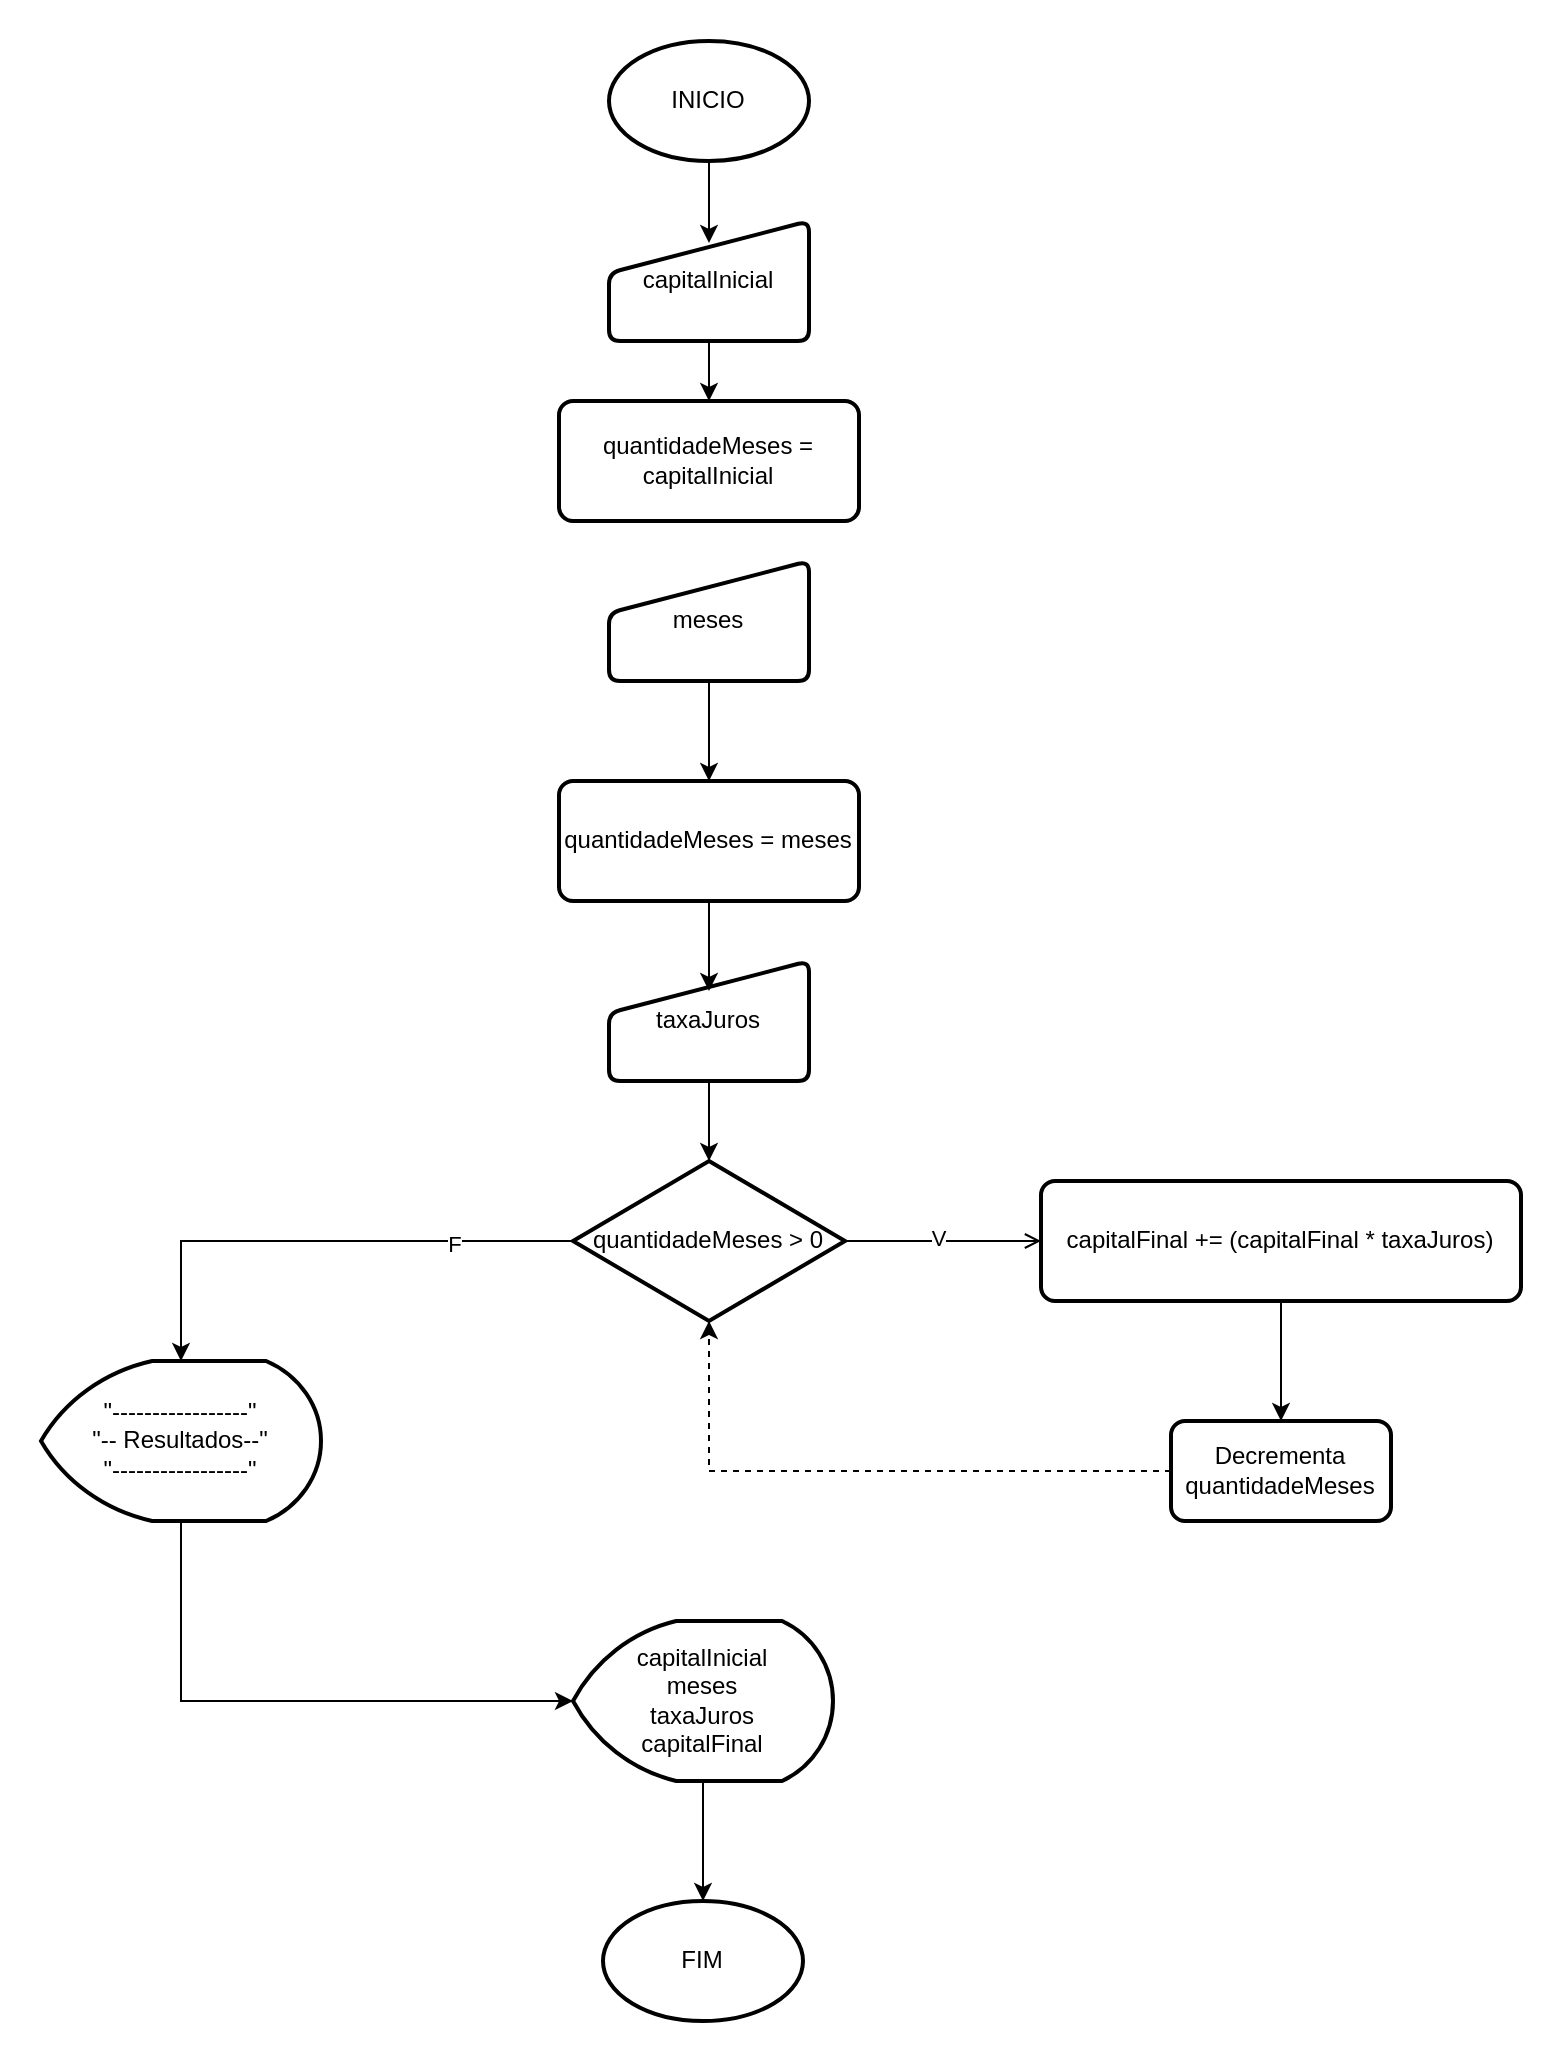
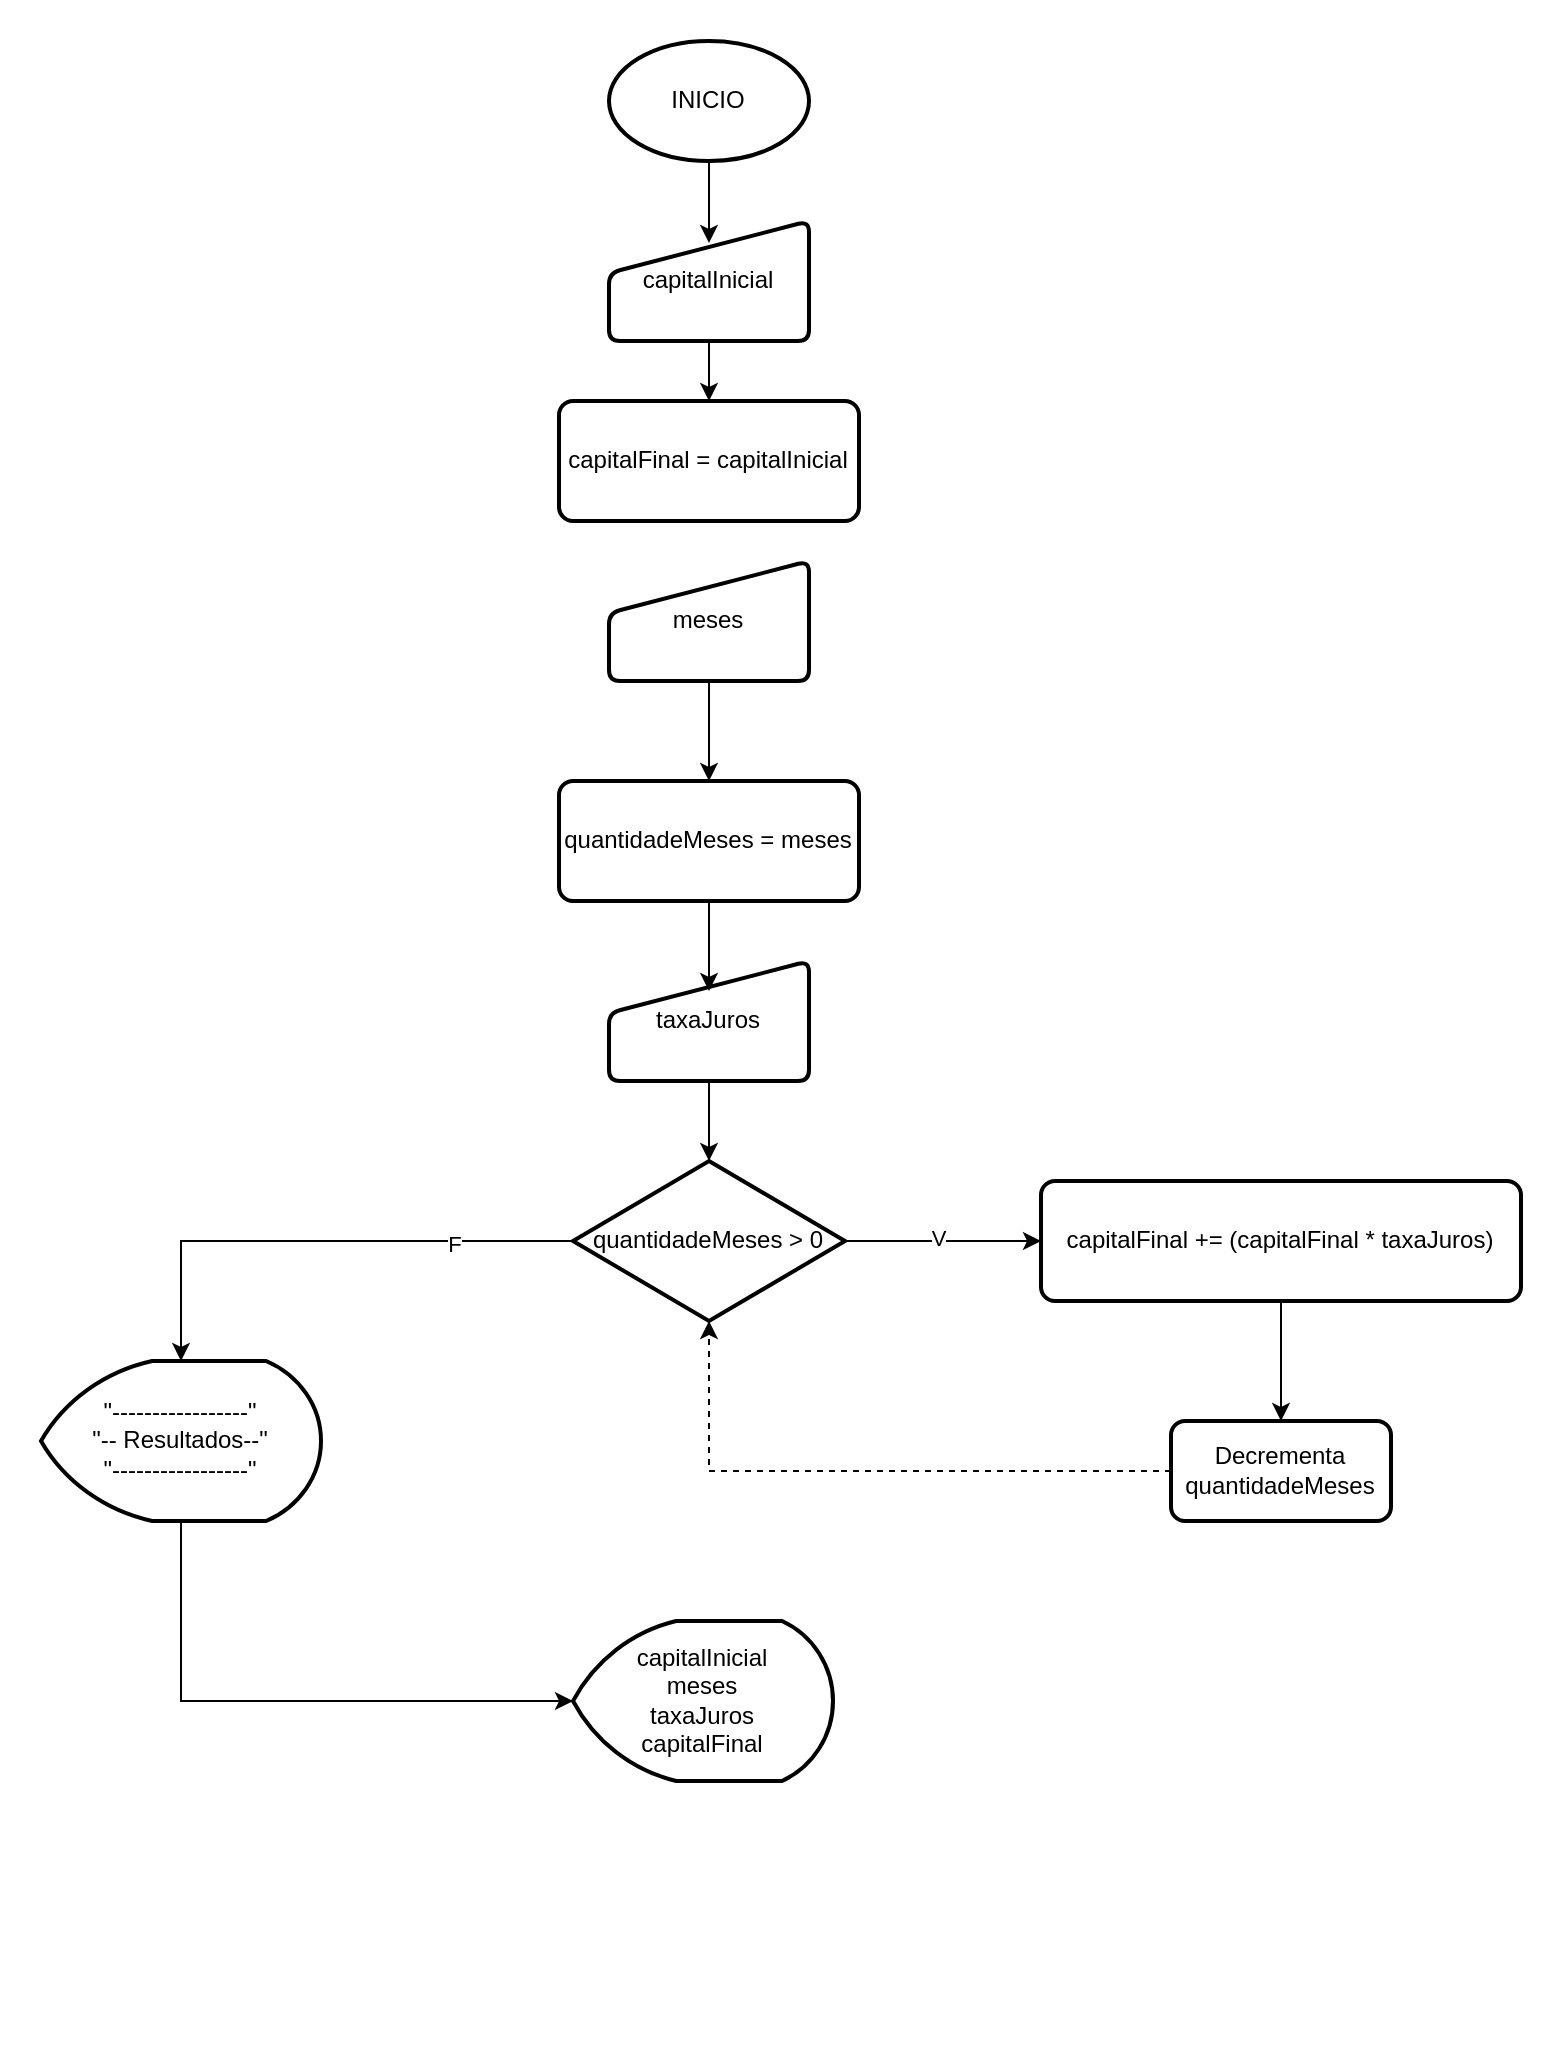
(709, 461) -> (709, 461)
(1028, 1241) -> (1026, 1241)
(703, 1834) -> none
(703, 1961) -> none
